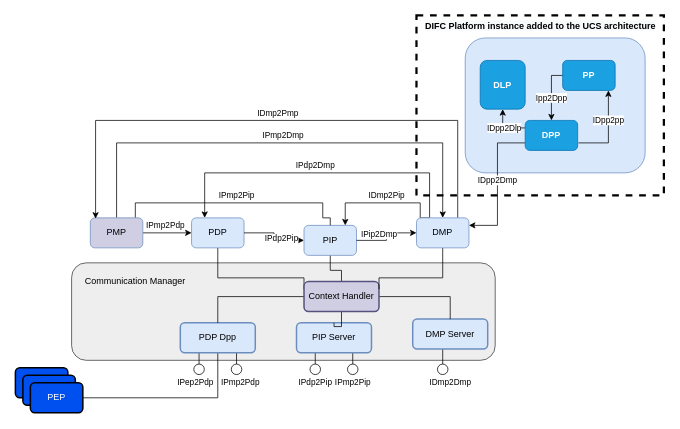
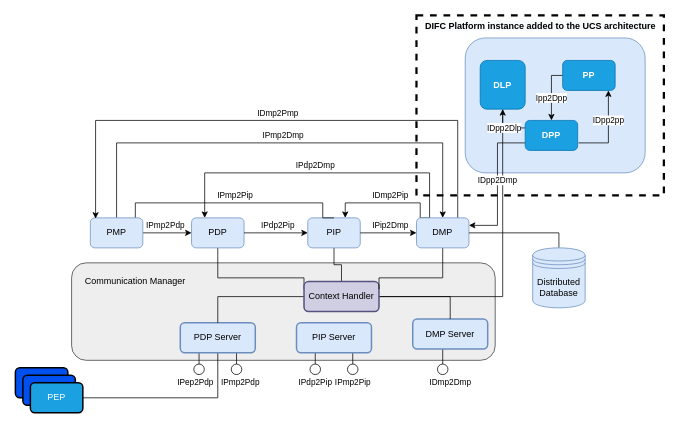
(117, 233) -> (117, 233)
none -> (522, 233)
(330, 240) -> (334, 233)
none -> (559, 278)
(342, 324) -> (503, 239)
(218, 338) -> (218, 338)
(57, 398) -> (57, 398)
